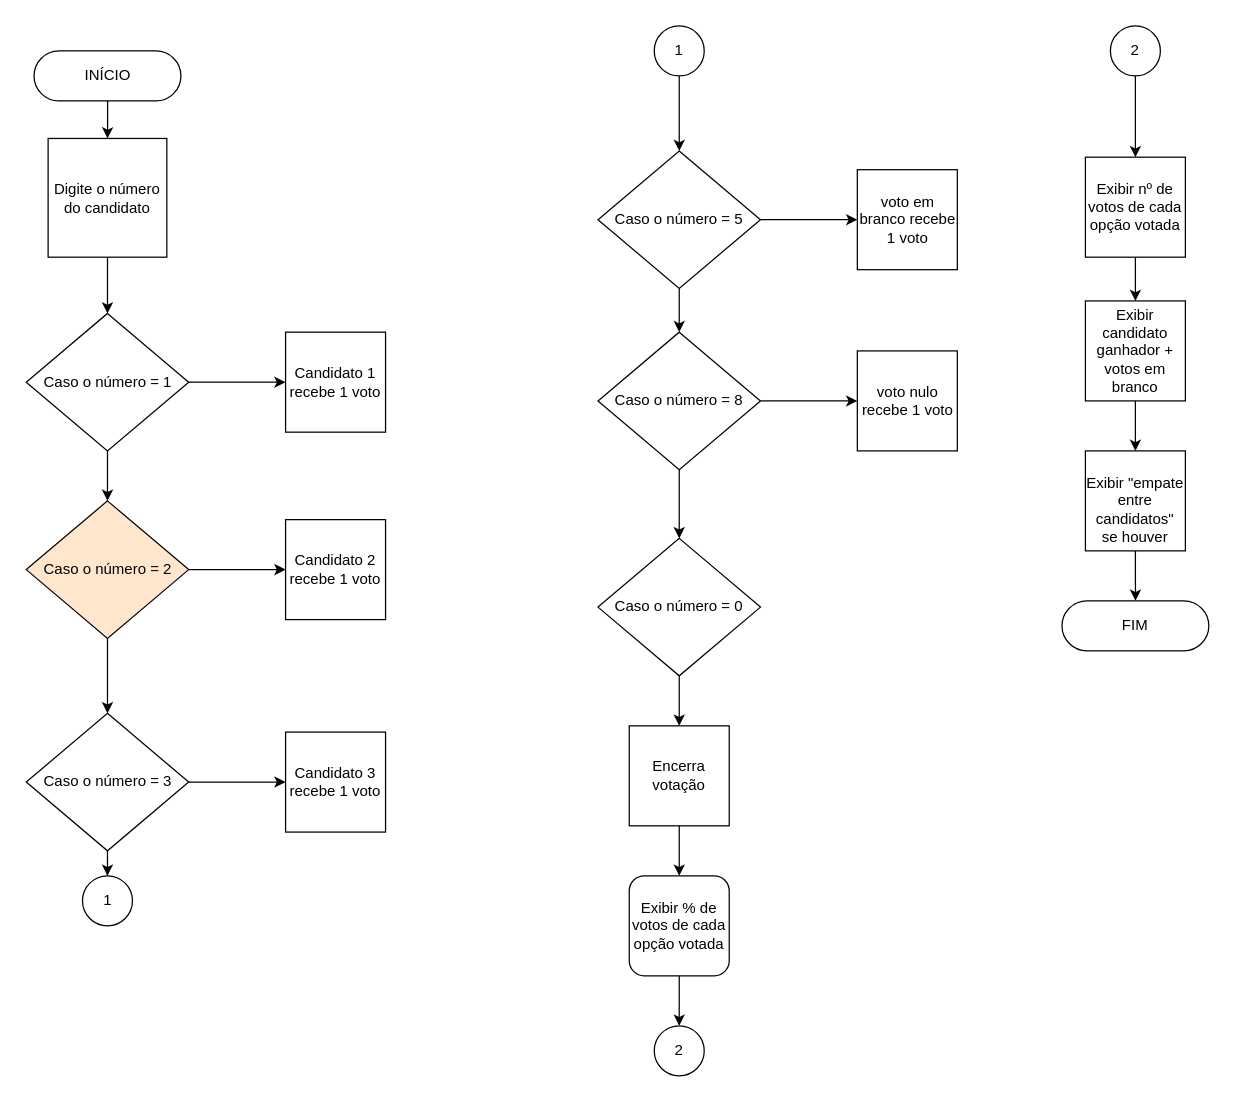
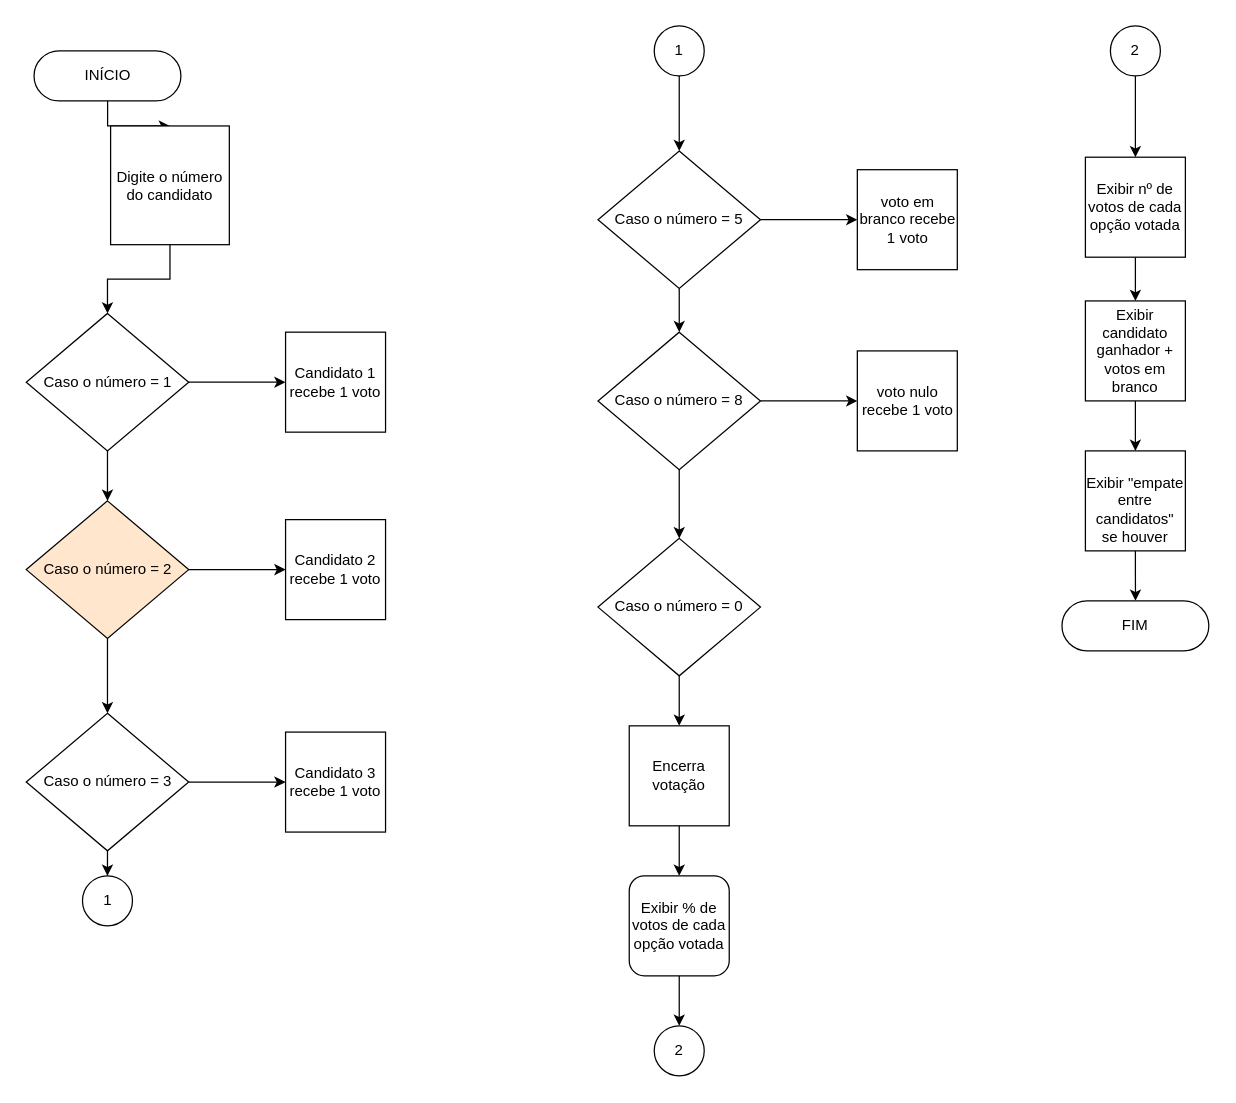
(108, 198) -> (170, 185)
